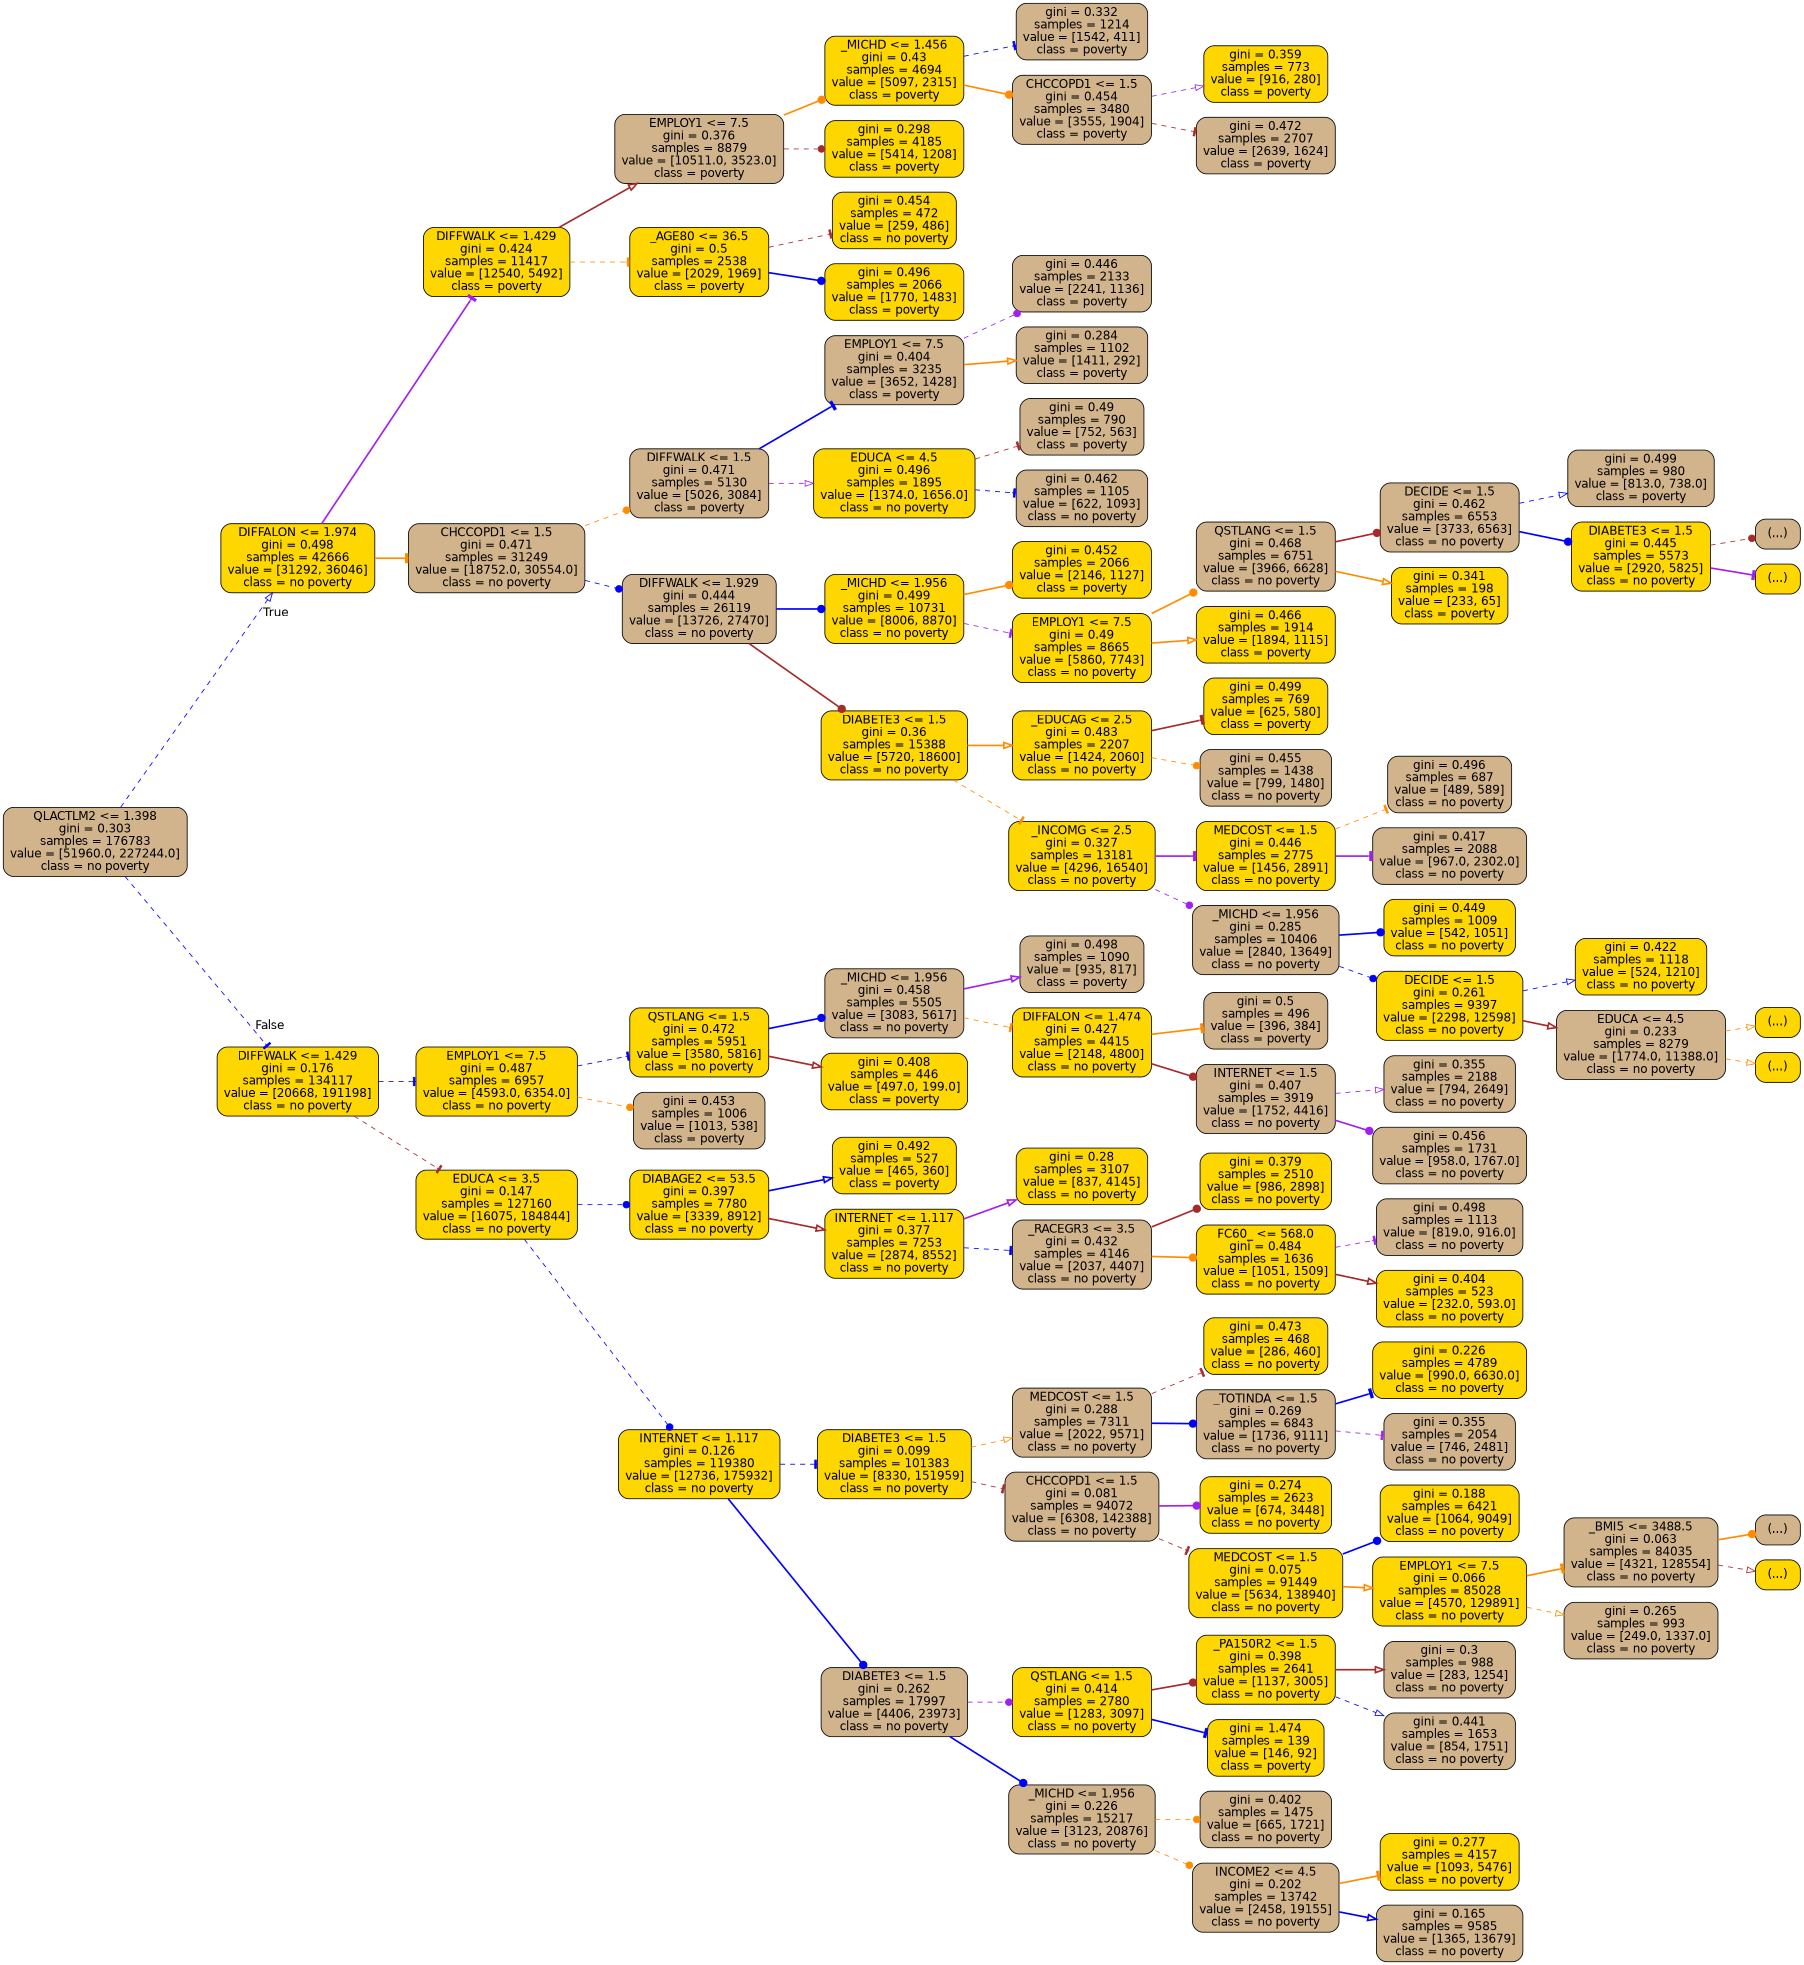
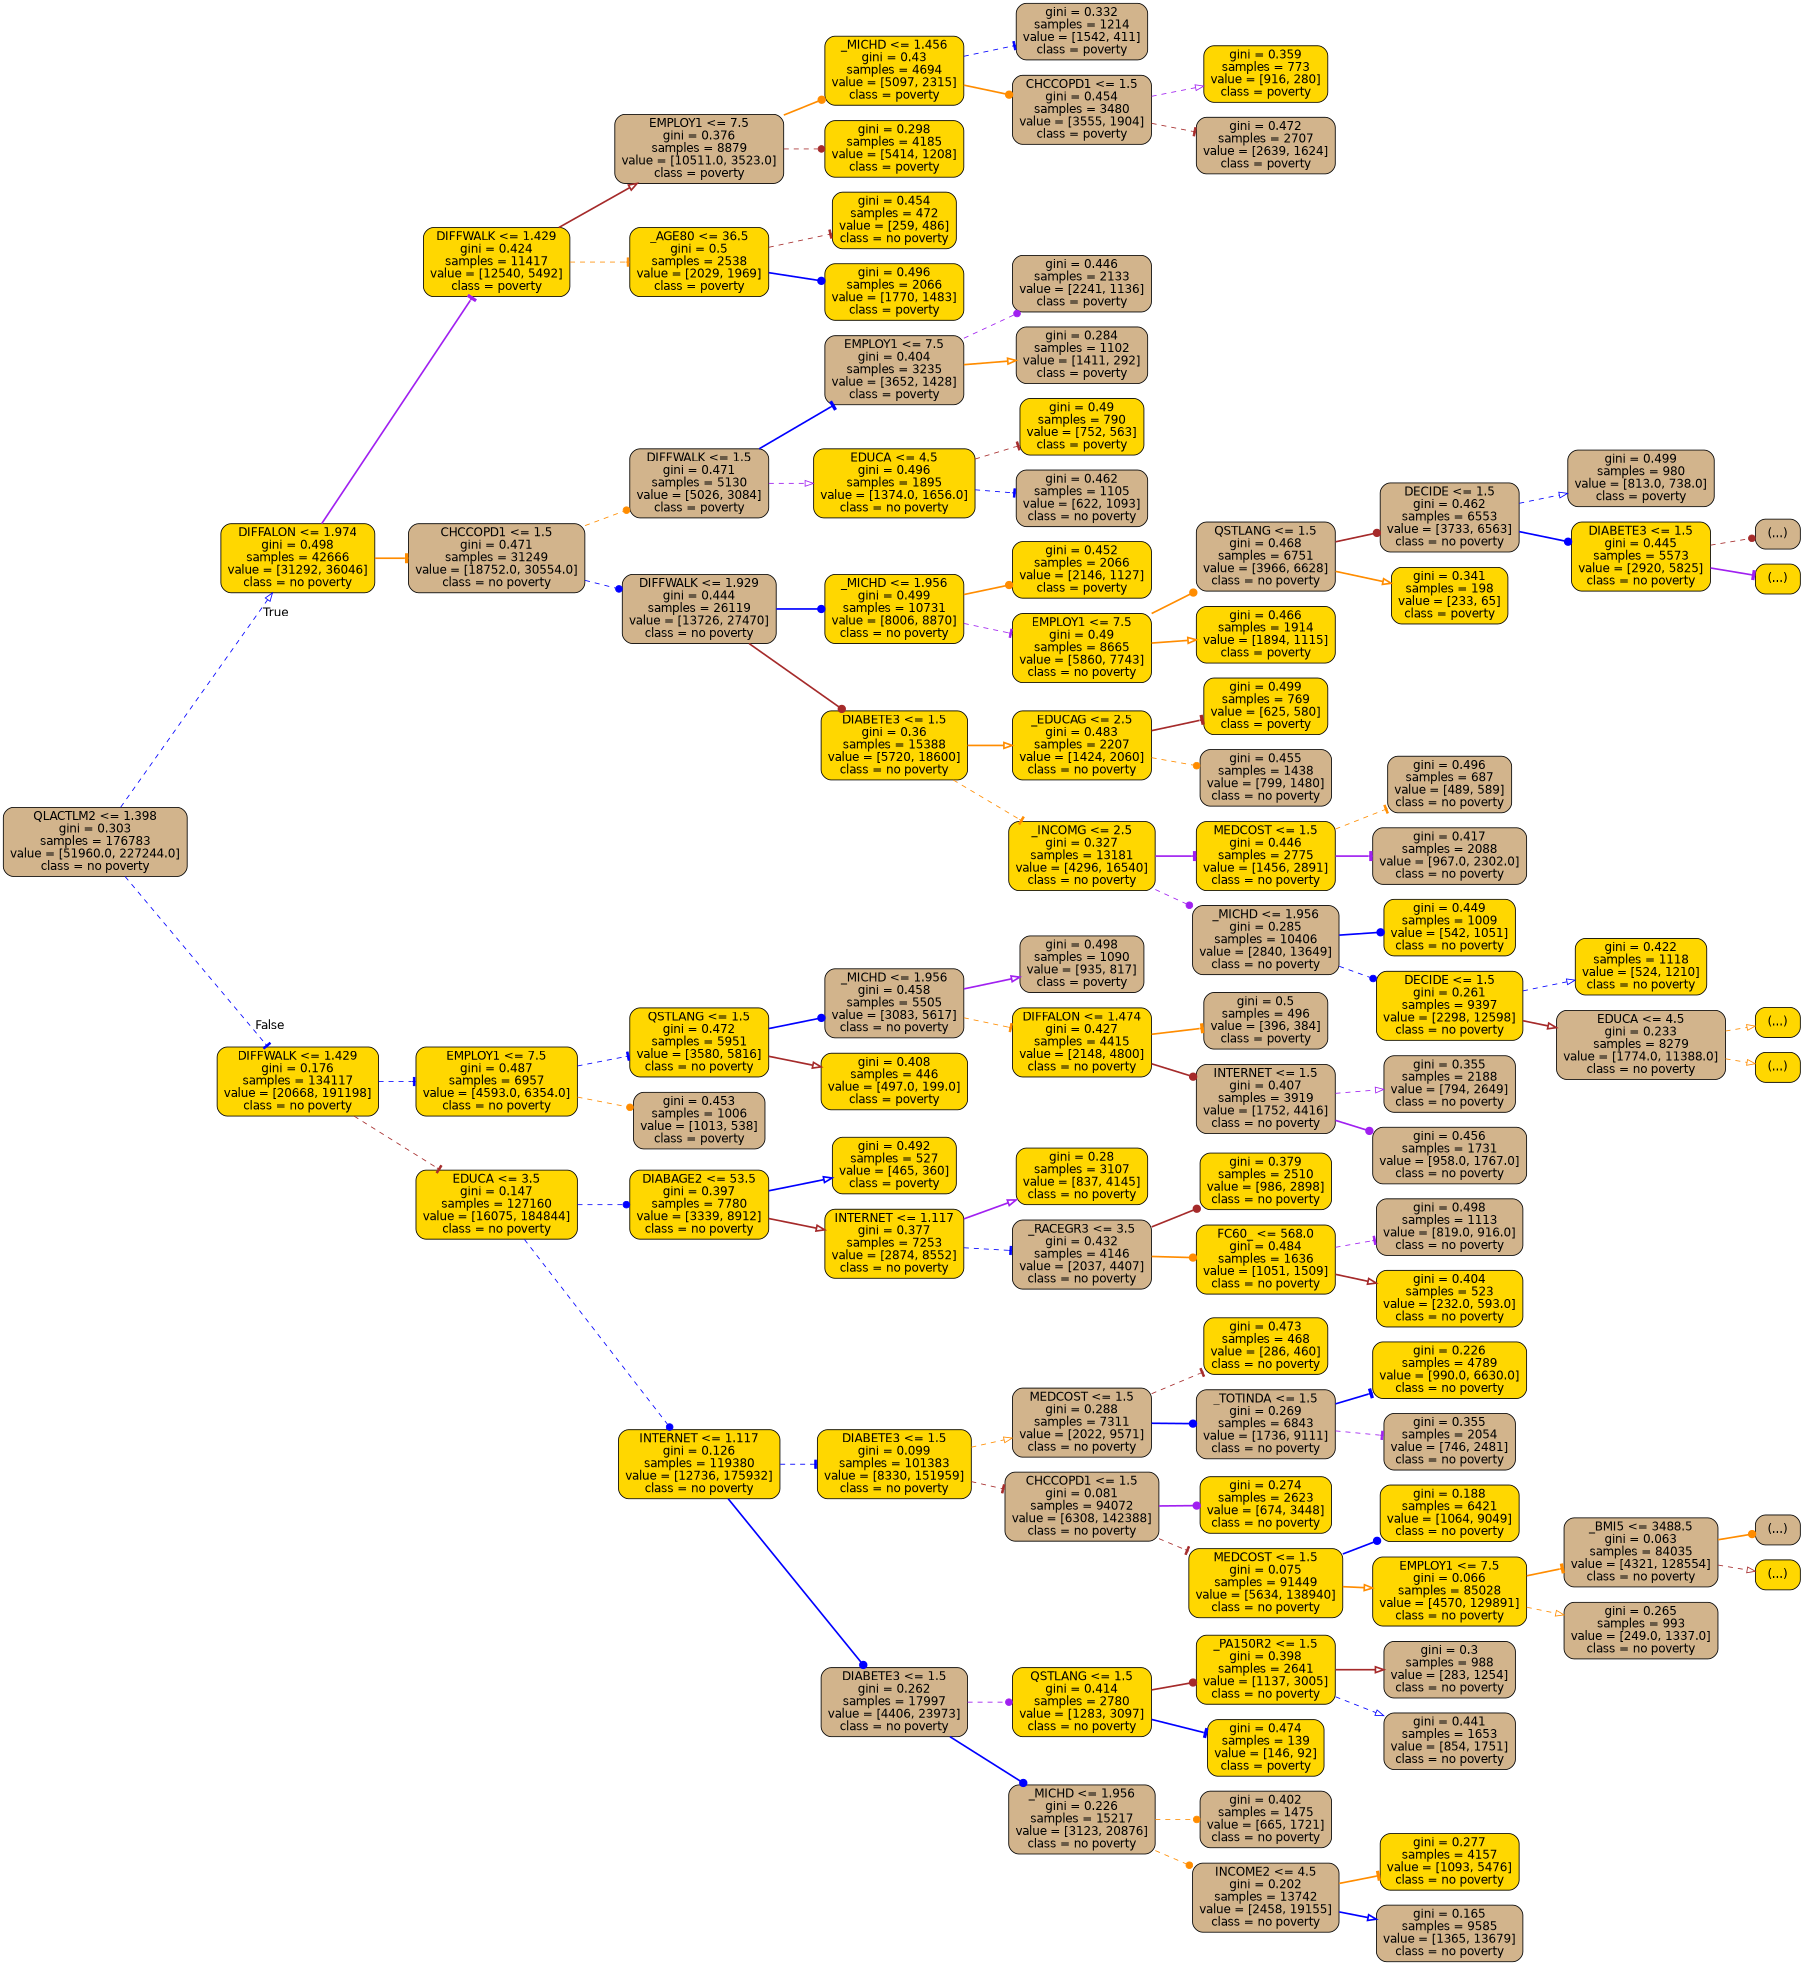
(1082, 427) -> (1082, 427)
(1266, 1748) -> (1266, 1748)
